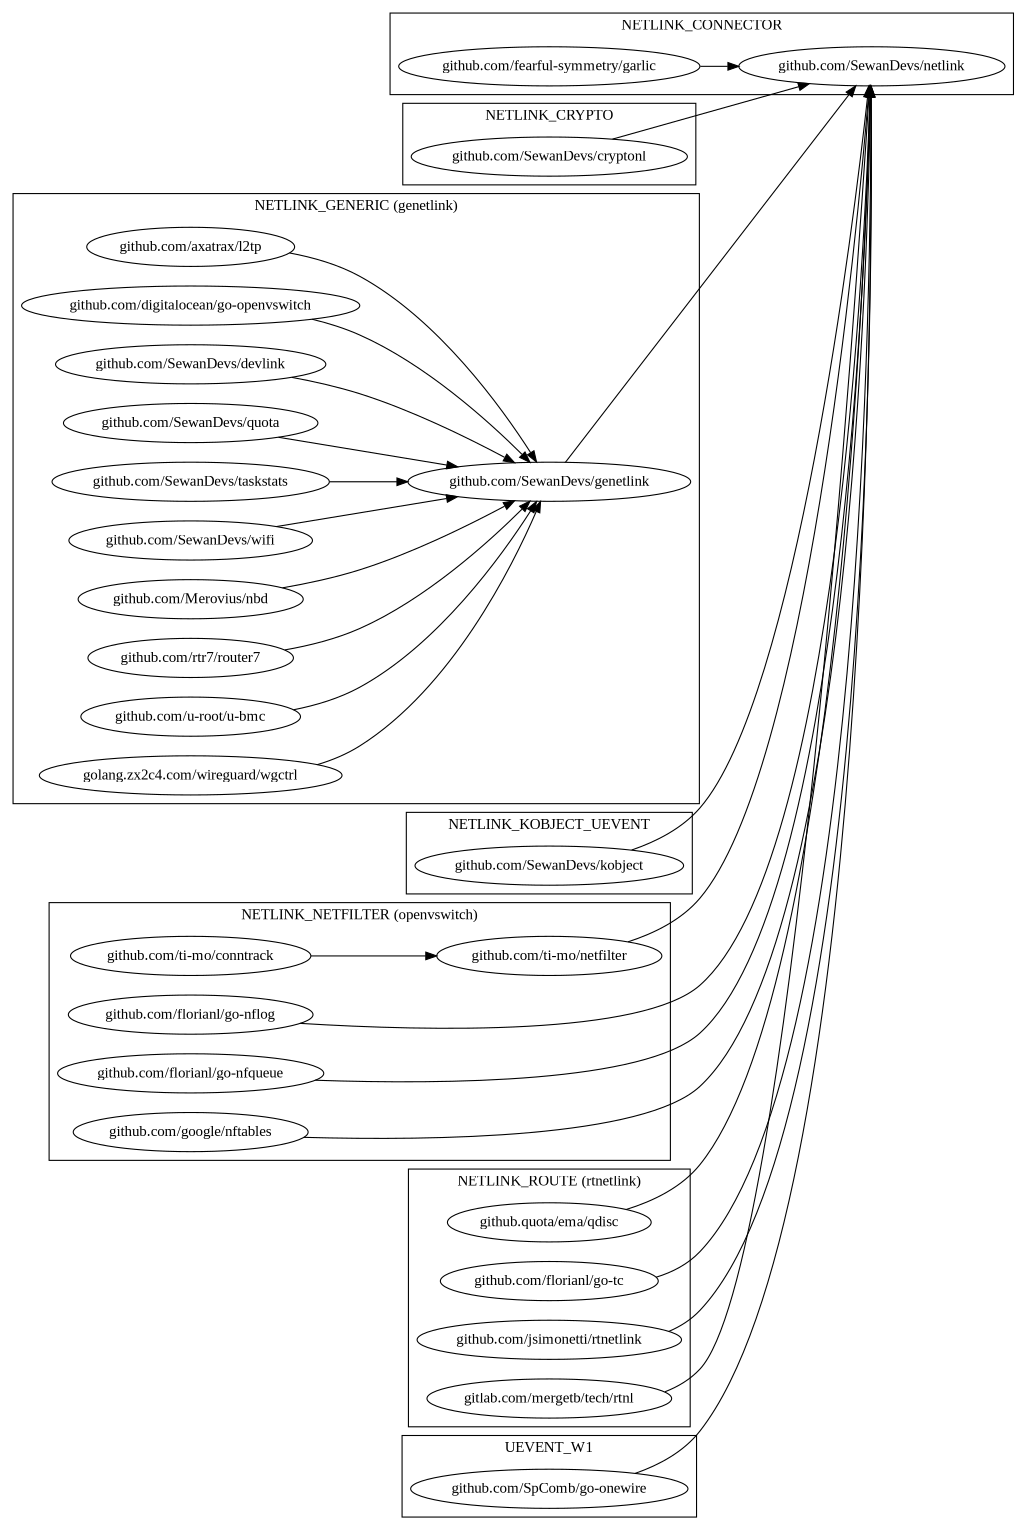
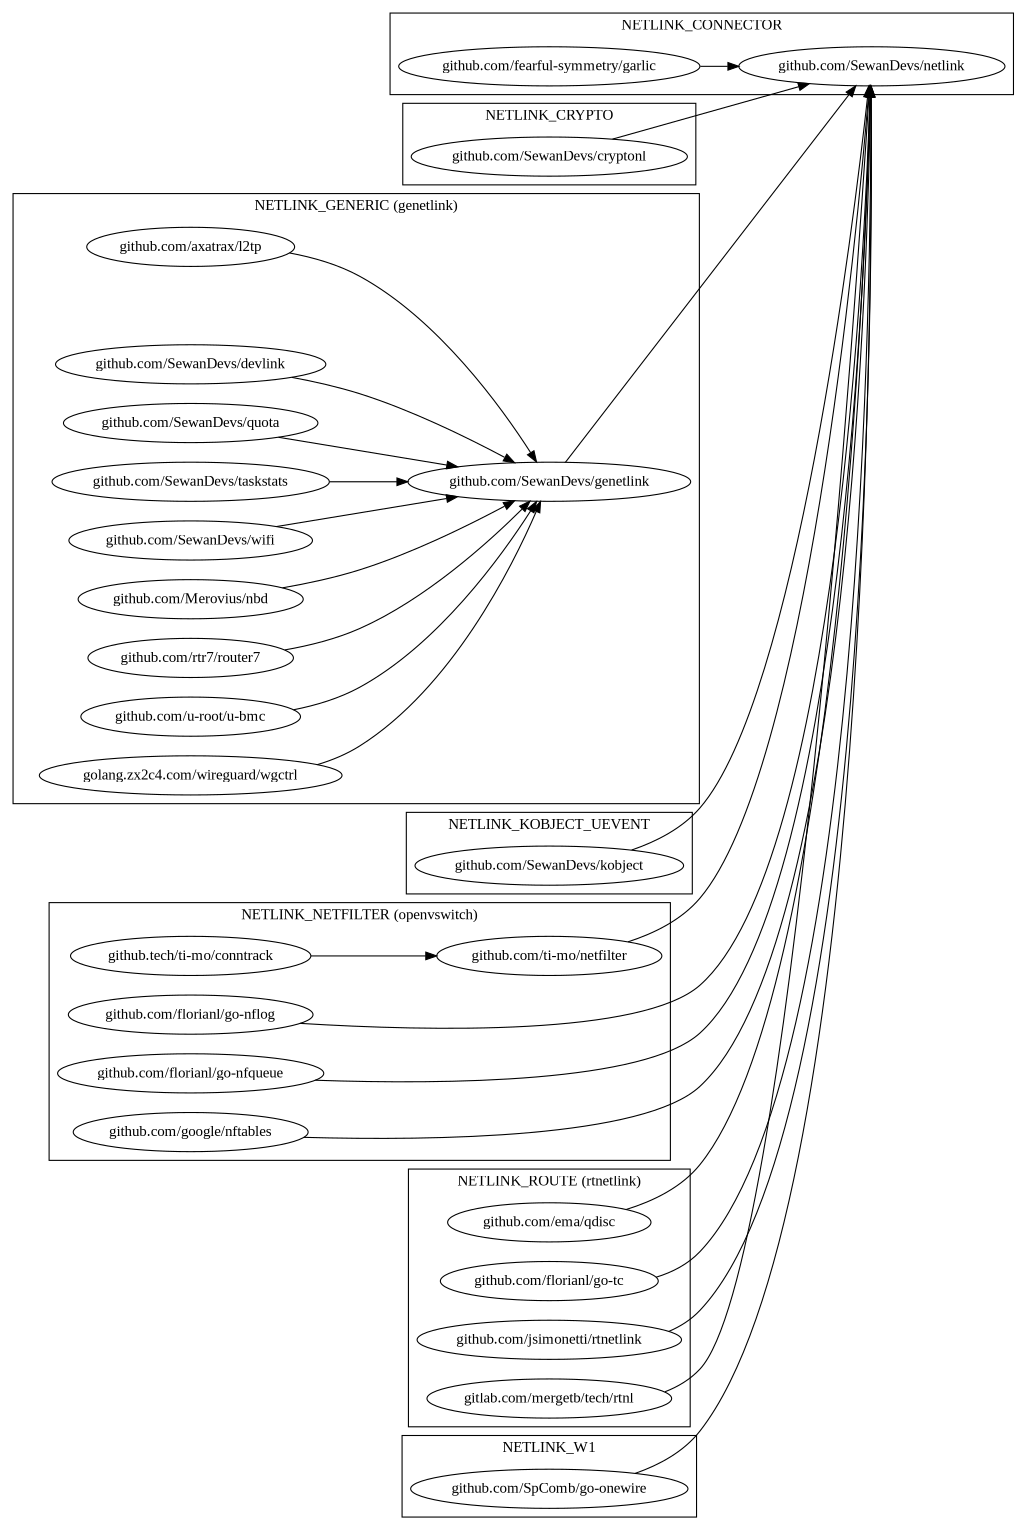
(191, 306) -> none
(191, 956) -> (191, 956)
(549, 1222) -> (549, 1222)
(549, 1448) -> (549, 1448)
